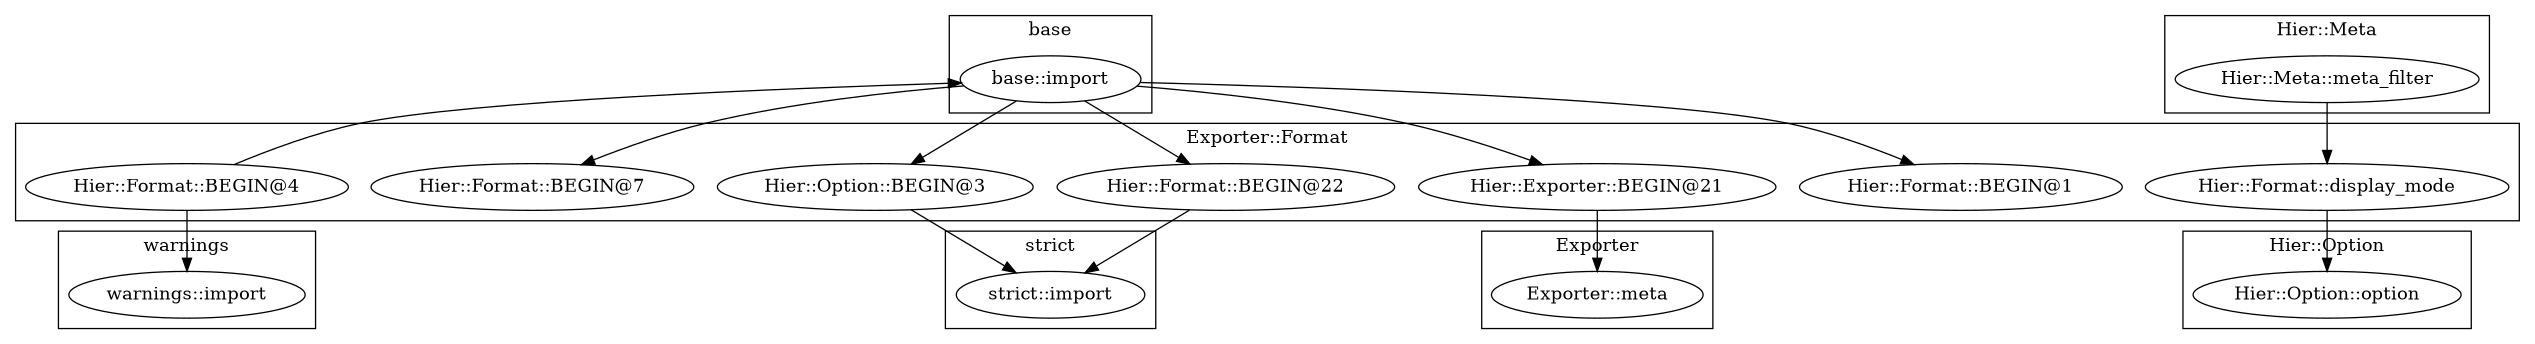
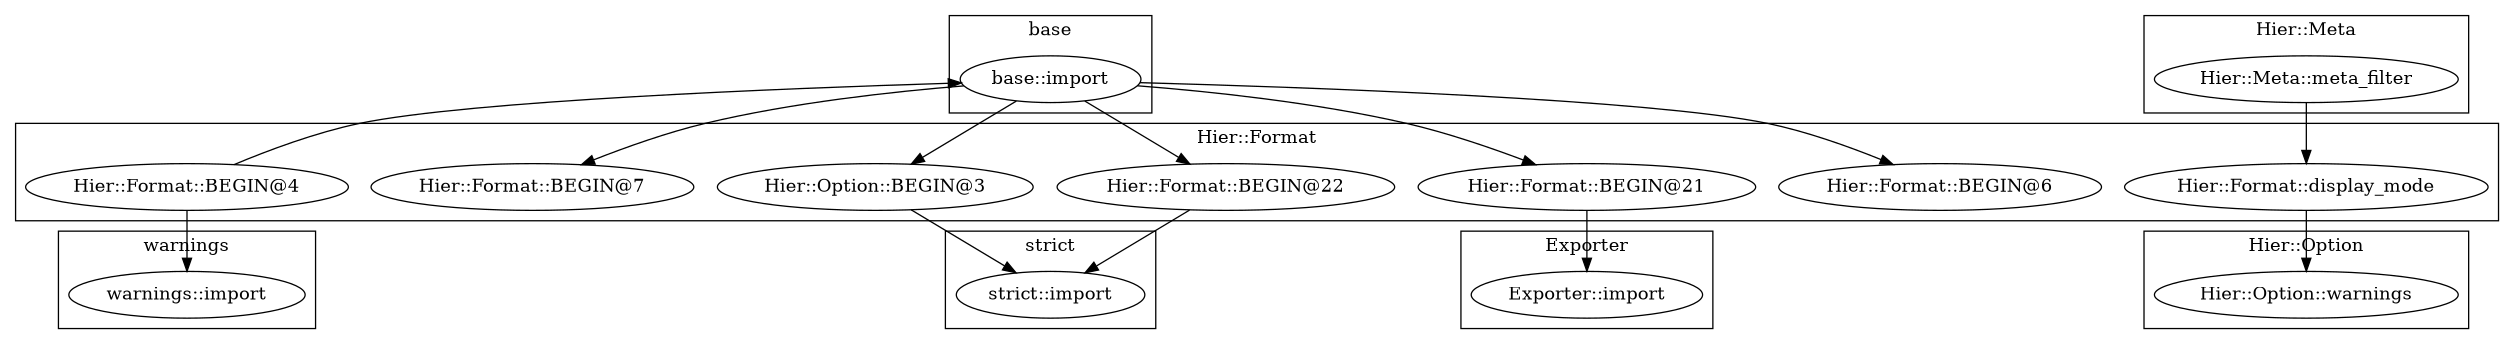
(1267, 138) -> (1257, 138)
(1597, 187) -> (1587, 187)
(1961, 187) -> (1940, 187)
(1597, 295) -> (1587, 295)
(2327, 295) -> (2306, 295)
